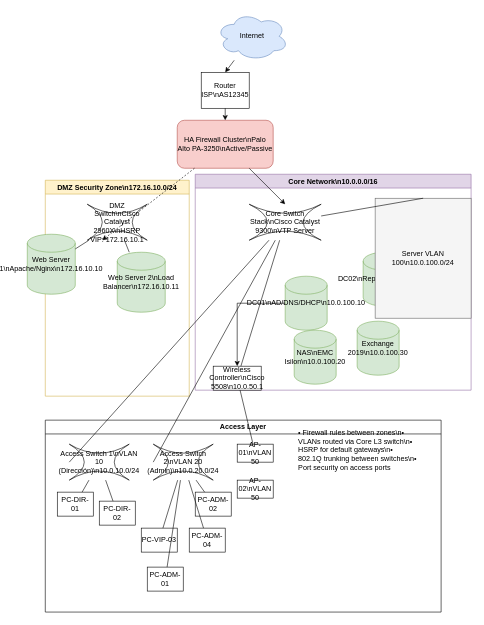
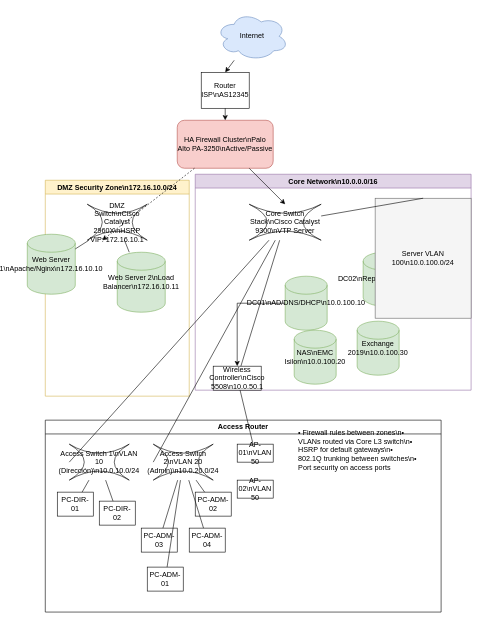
(243, 428) -> (243, 428)
(159, 540) -> (159, 540)
